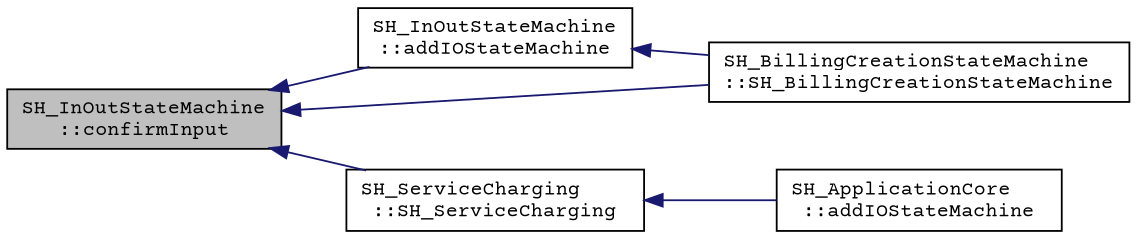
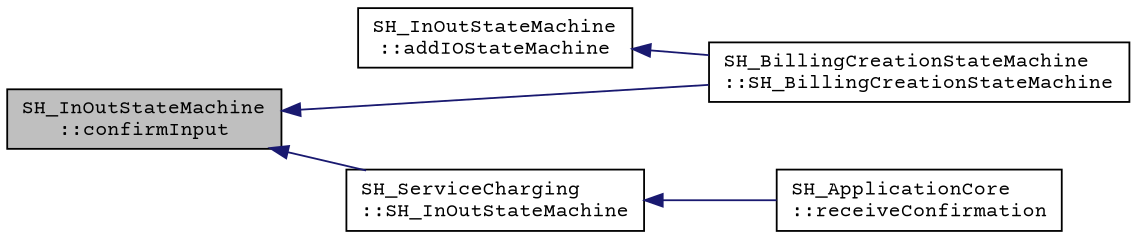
(329, 76) -> none
(495, 200) -> (495, 200)
(919, 200) -> (919, 200)
